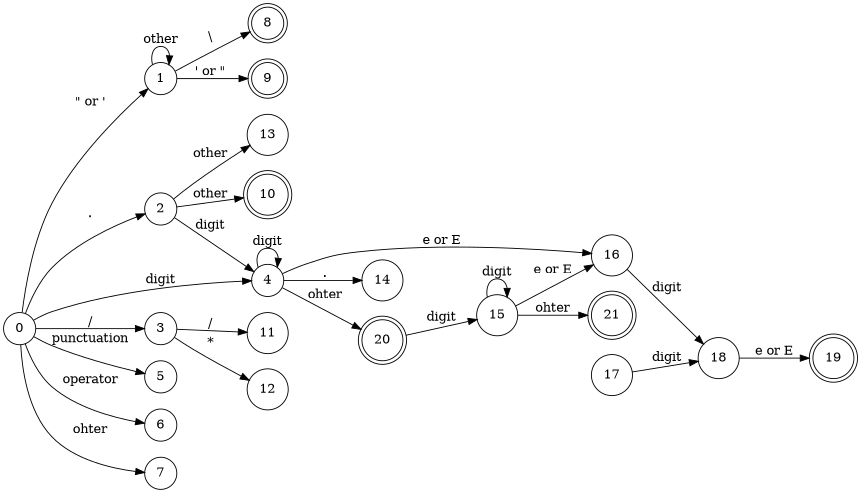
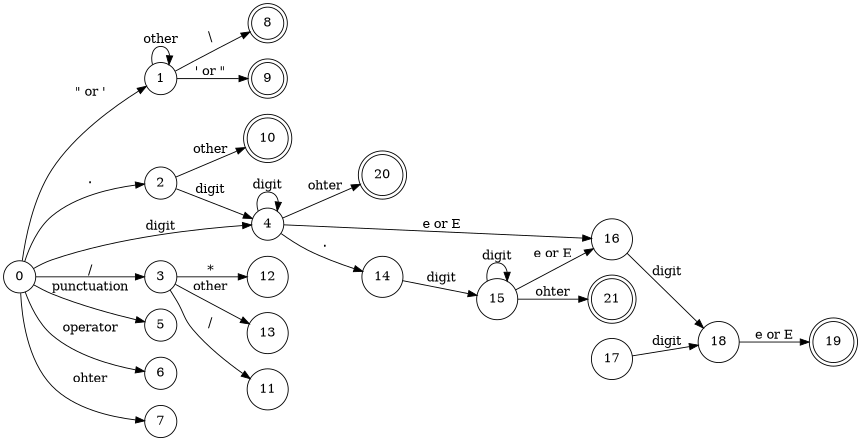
(207, 174) -> (208, 302)
(437, 328) -> (435, 287)
